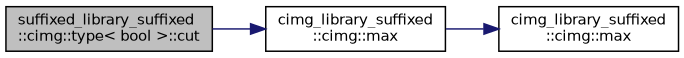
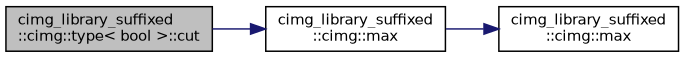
(109, 29) -> (109, 29)
